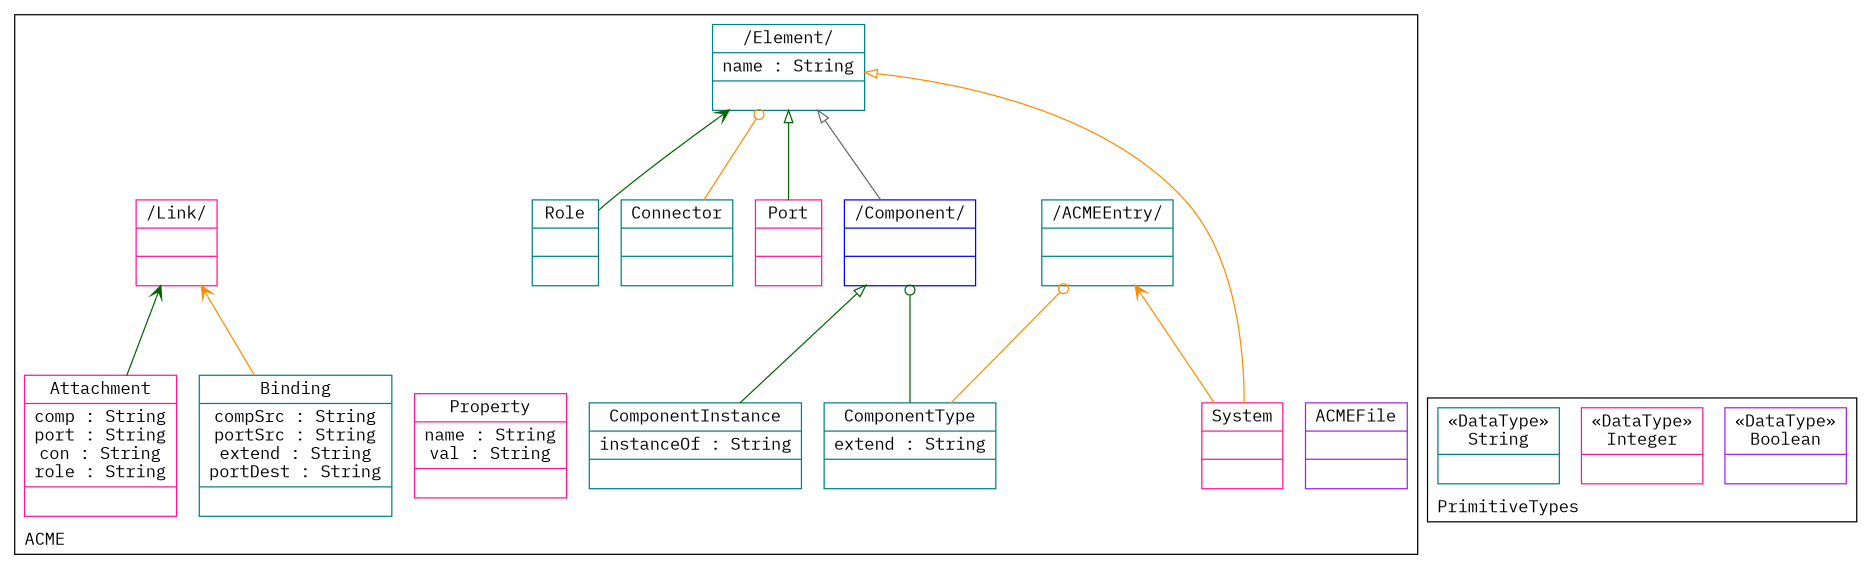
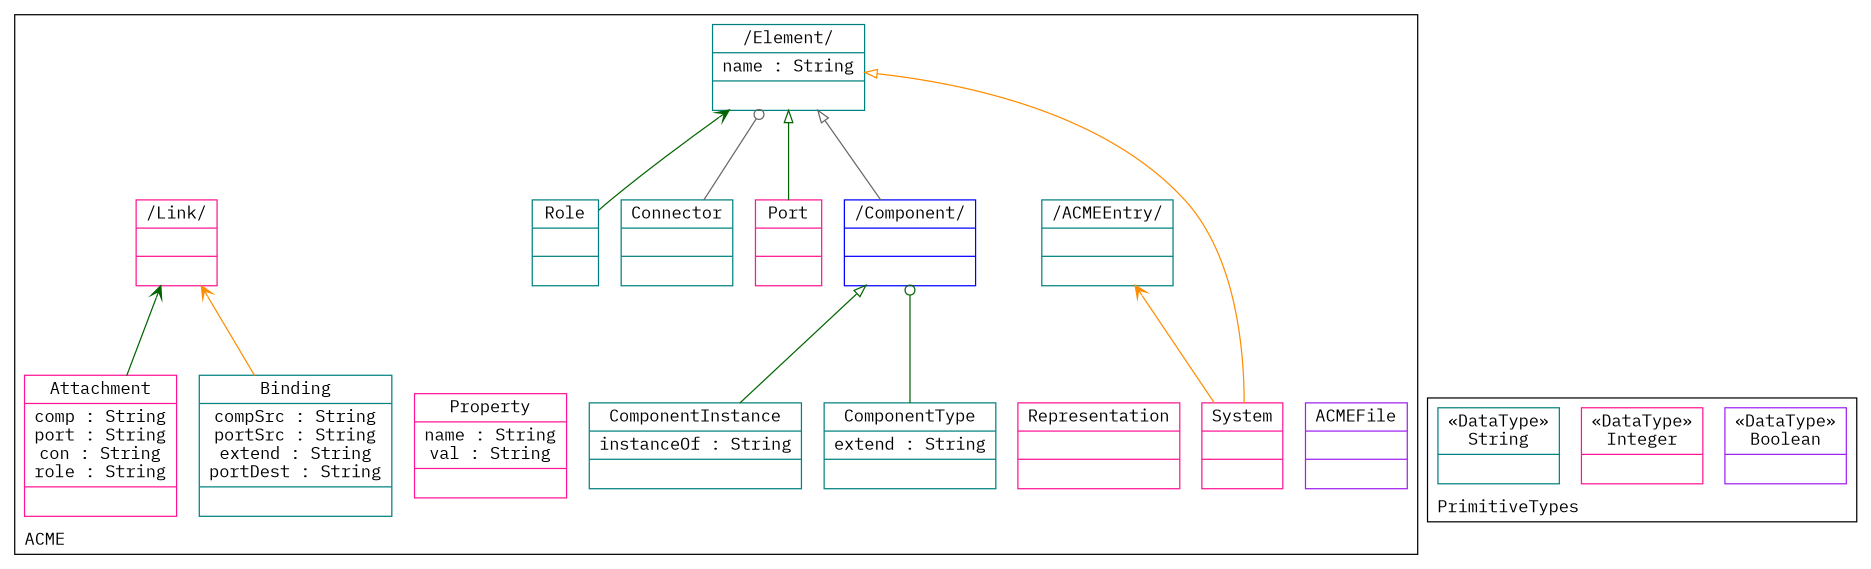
(730, 160) -> (730, 160)
(1005, 348) -> none
none -> (1099, 446)
